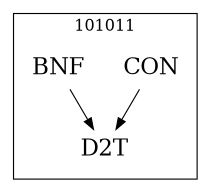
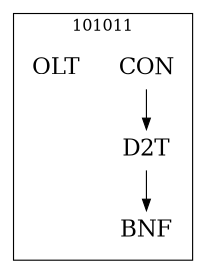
none -> (56, 69)
(79, 104) -> (146, 185)
